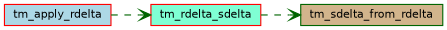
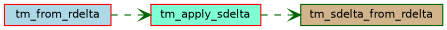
(58, 15) -> (58, 15)
(206, 15) -> (206, 15)
